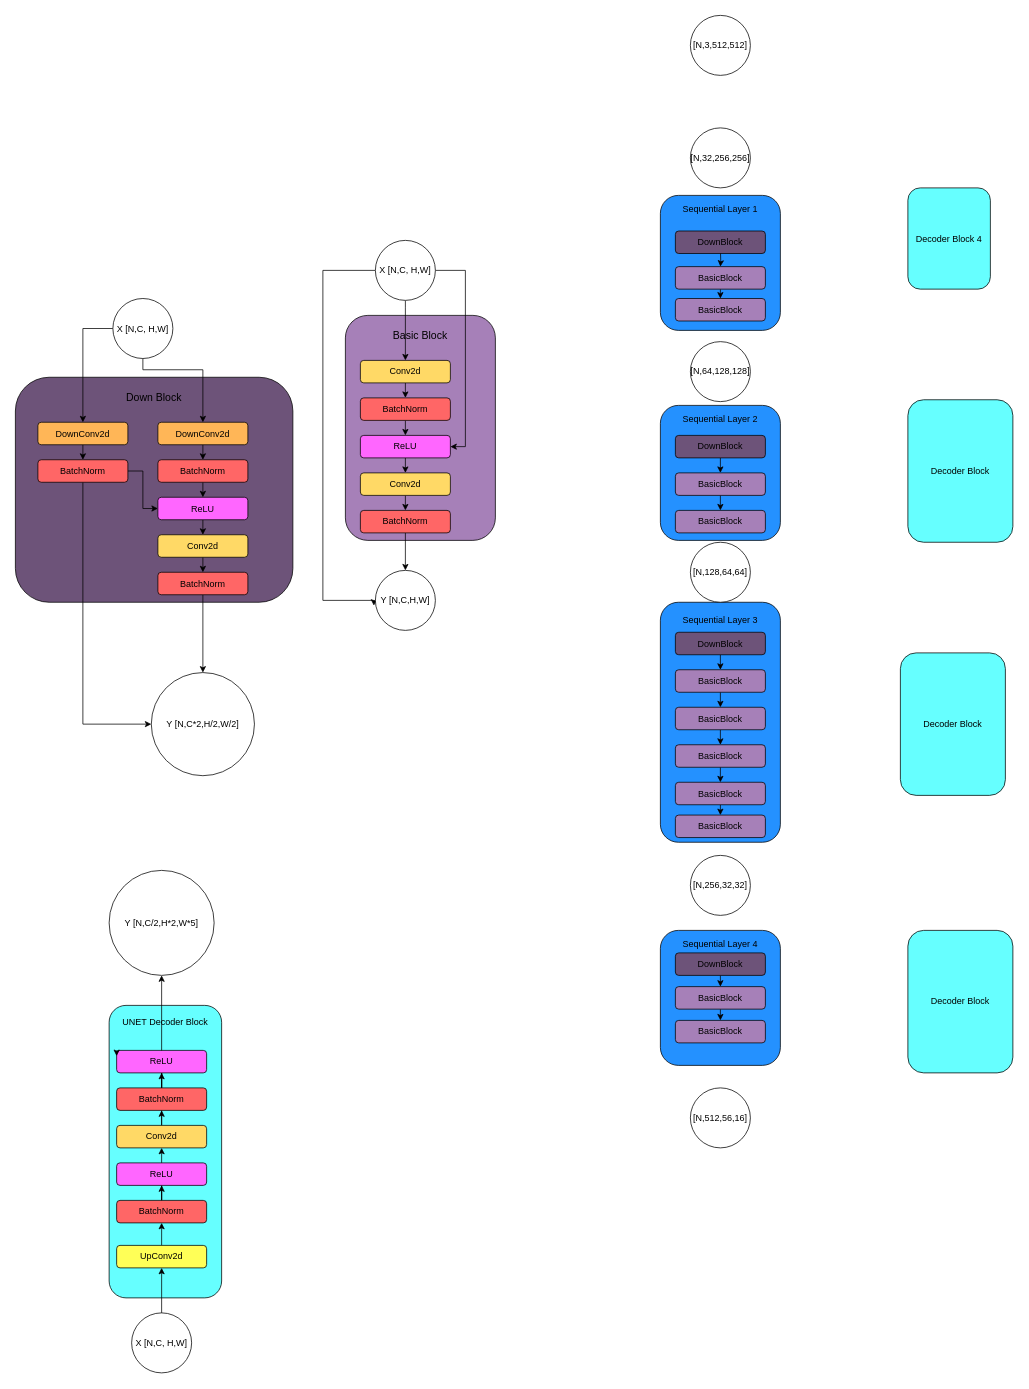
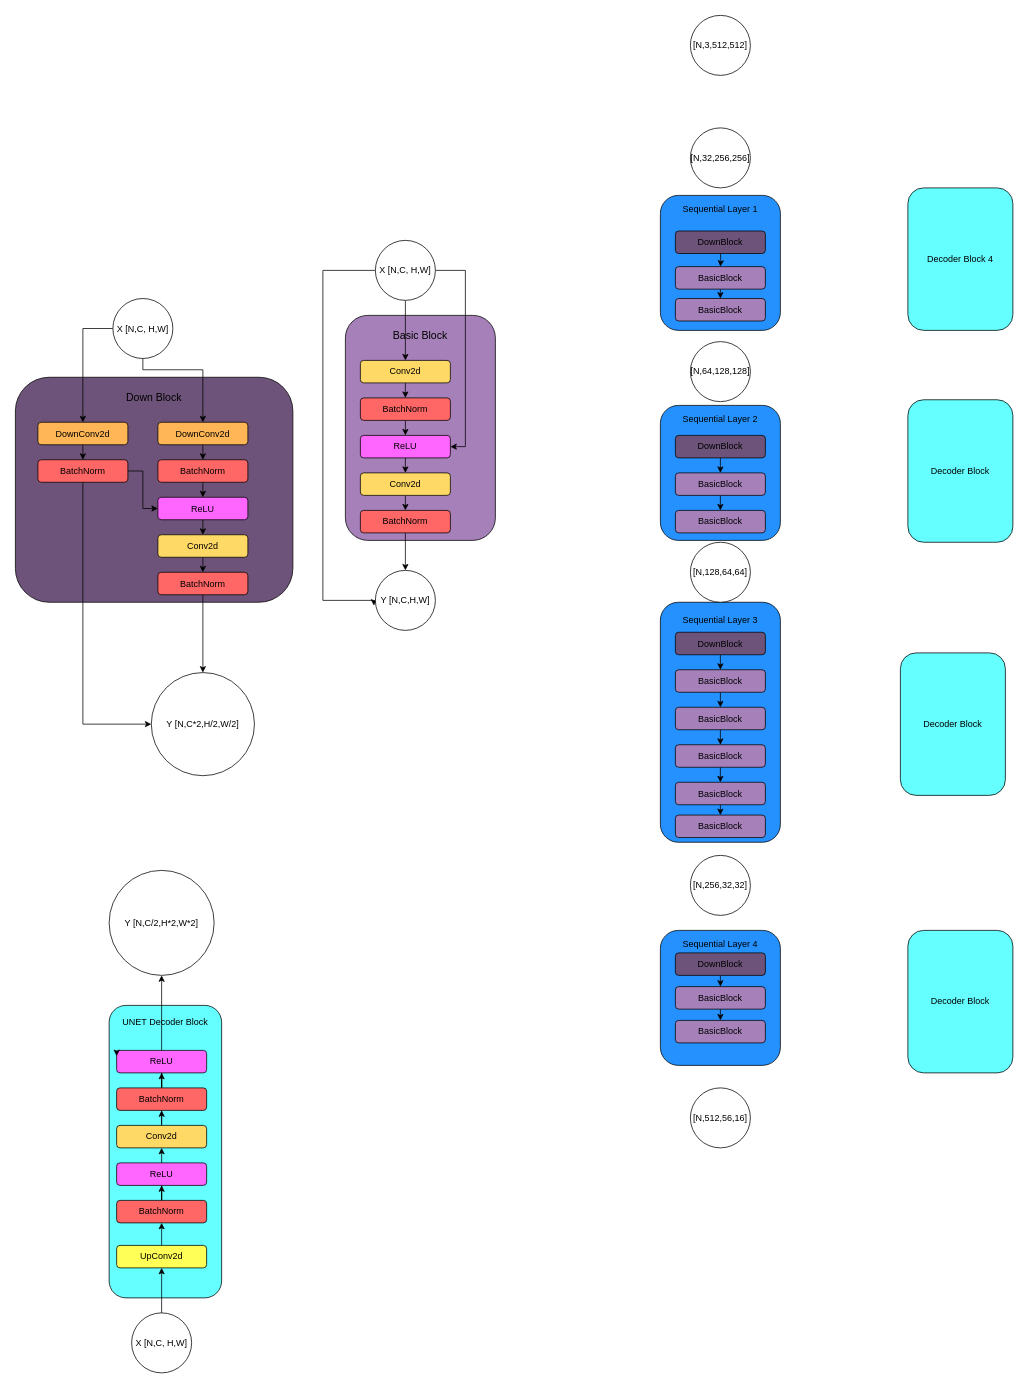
(949, 239) -> (960, 259)
(162, 923) -> (162, 923)
